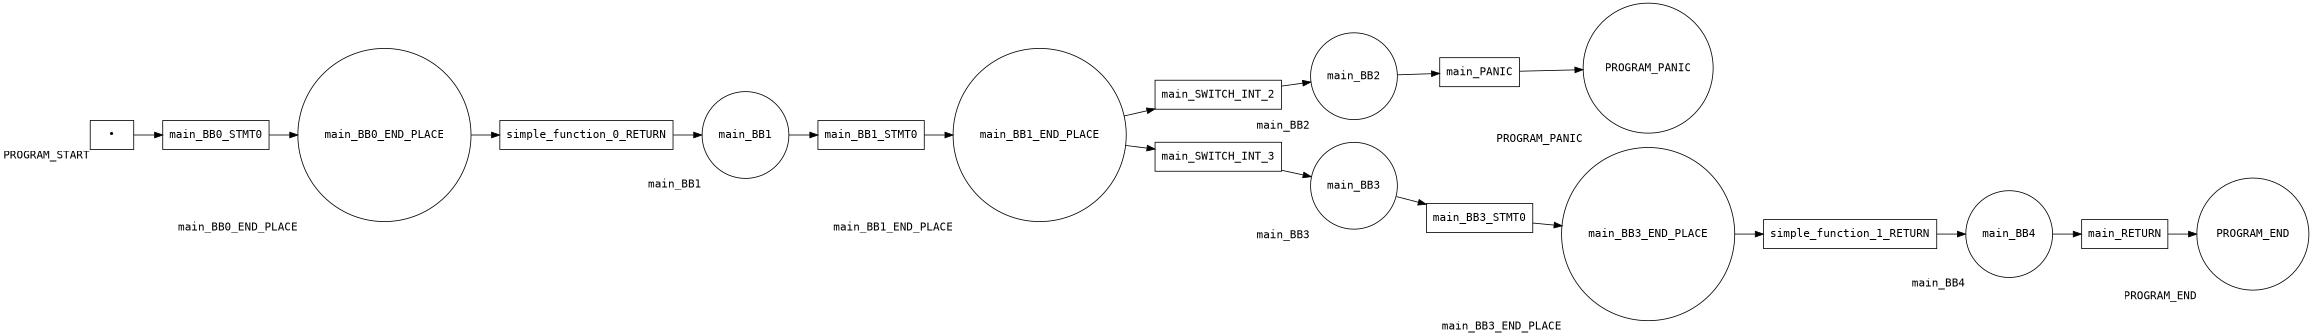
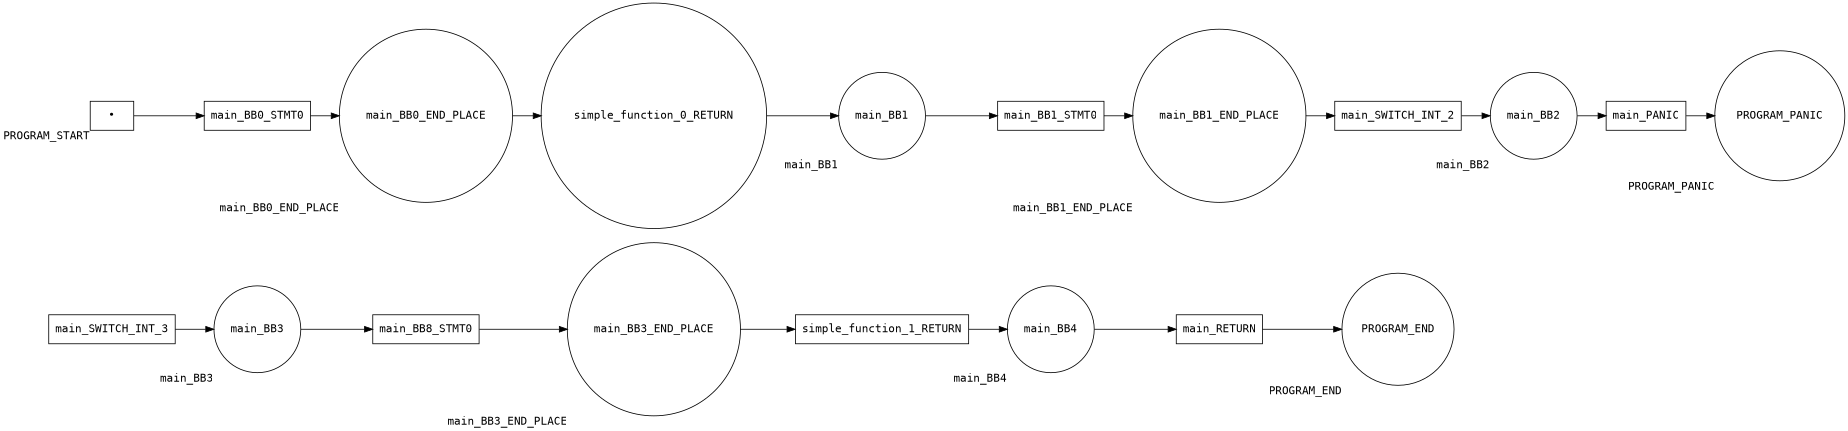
(586, 135) -> (654, 116)
(1136, 147) -> none
(1480, 218) -> (426, 329)
